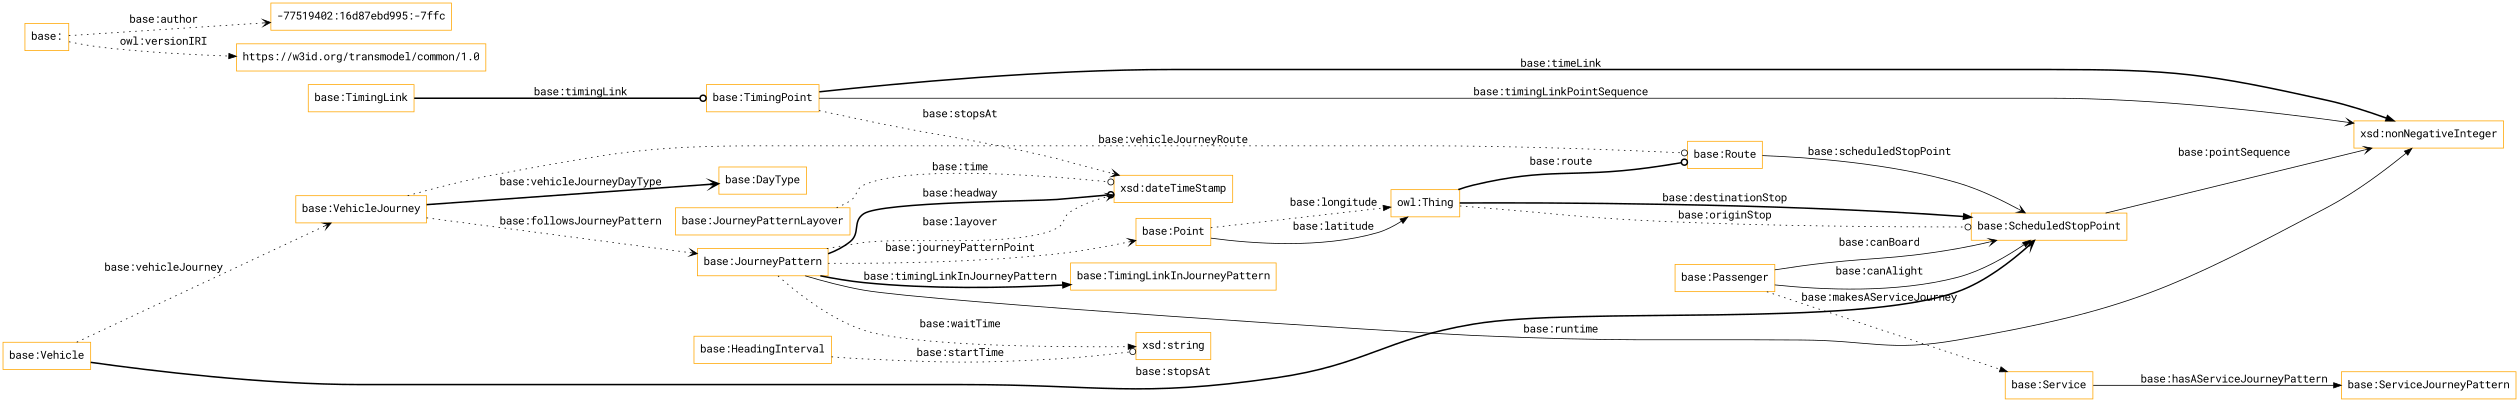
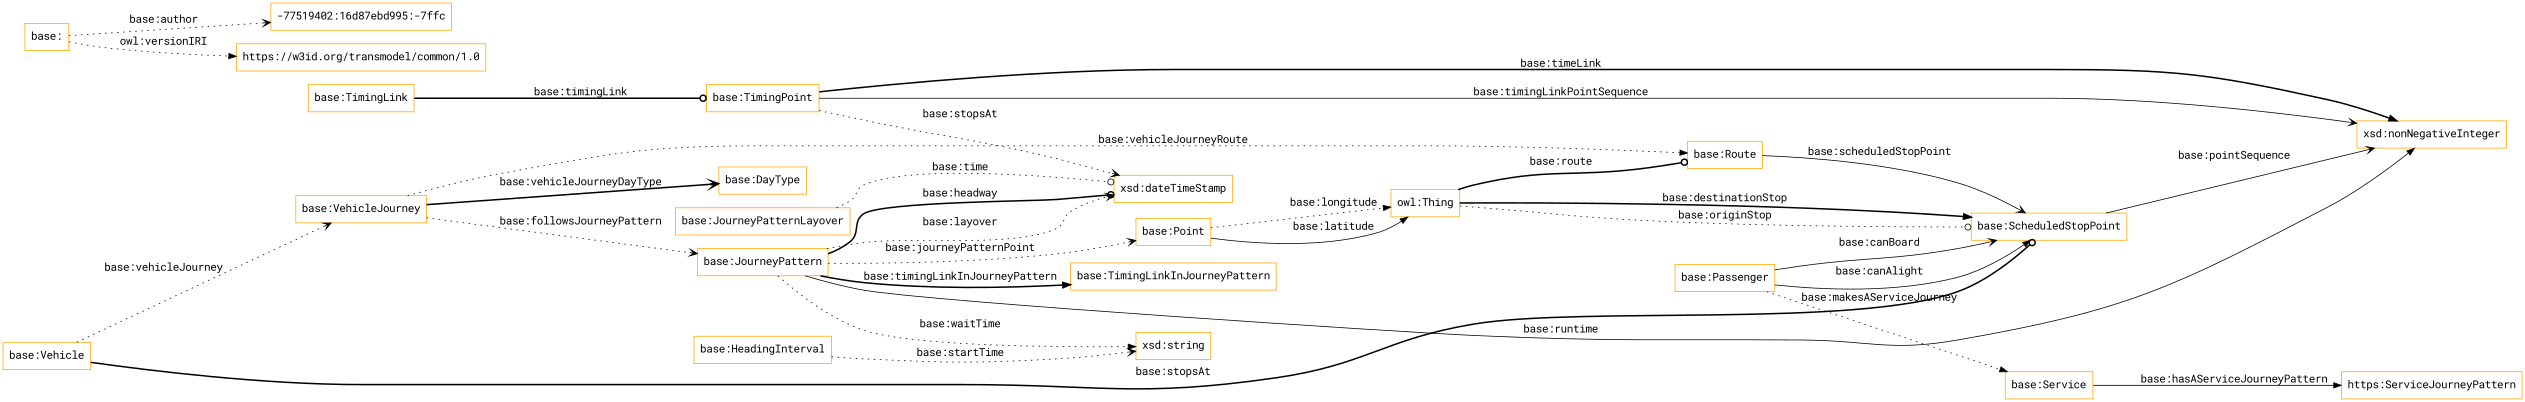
(1042, 146) -> (1041, 146)
(981, 362) -> (980, 362)
(2429, 385) -> (2432, 385)
(1071, 387) -> (1072, 387)
